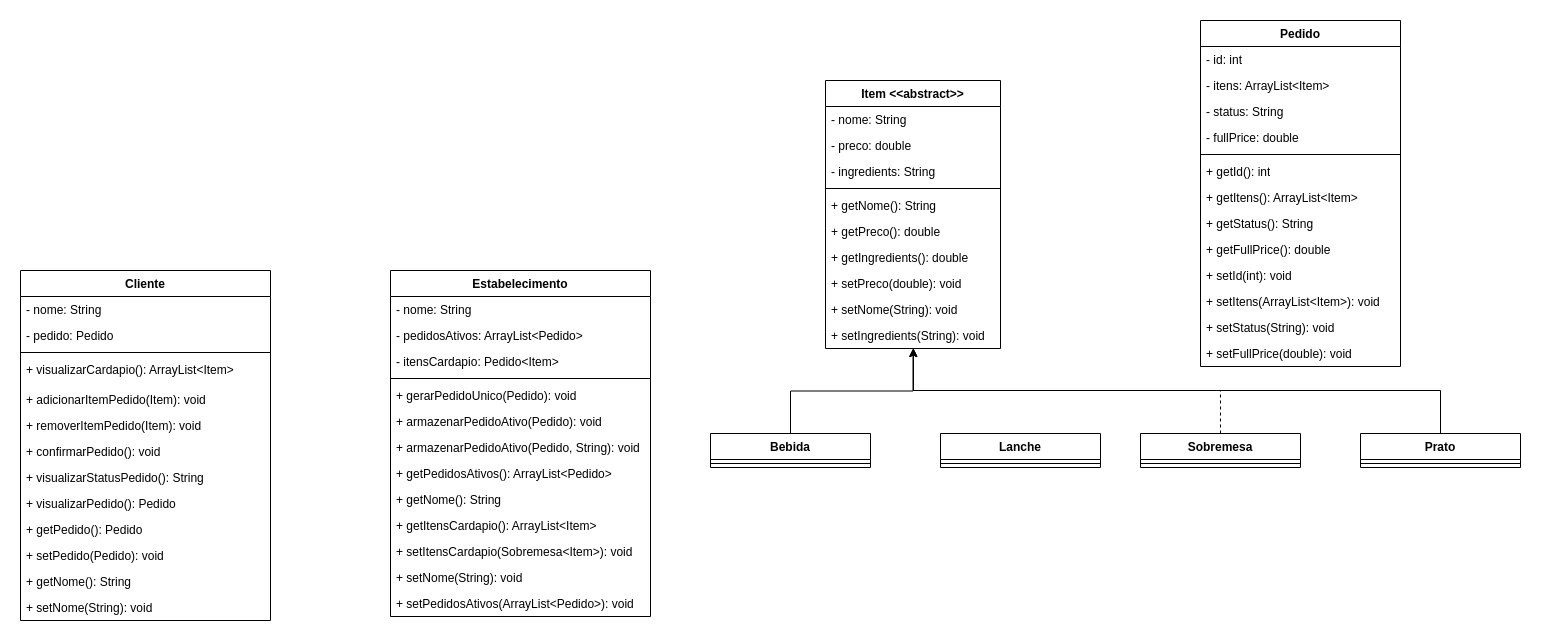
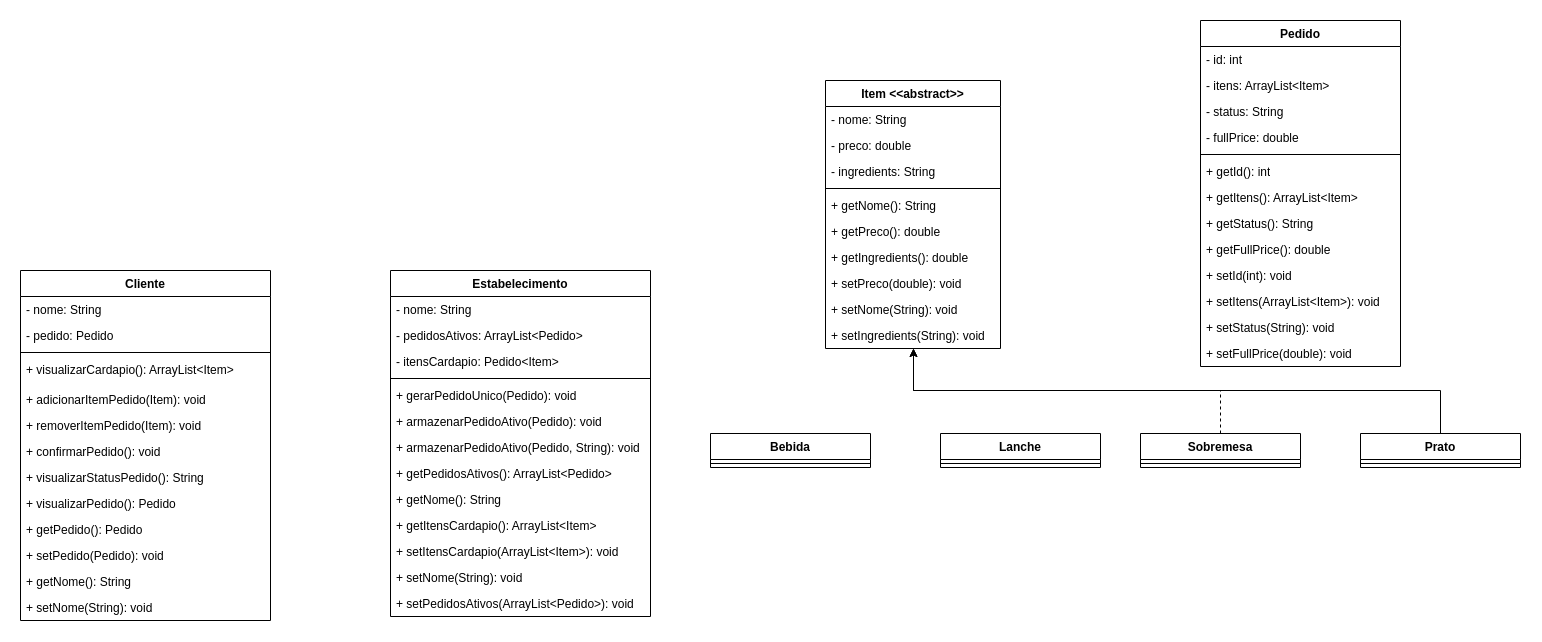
(830, 391) -> none
(522, 560) -> (522, 560)
